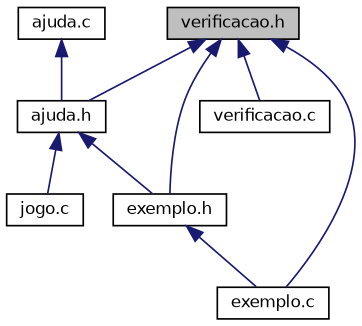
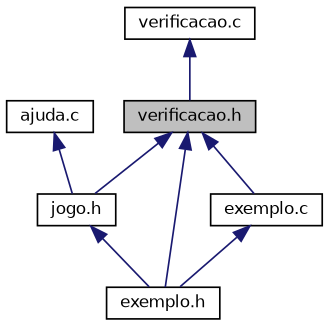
(252, 78) -> (190, 79)
(62, 117) -> (77, 210)
(45, 210) -> none
(228, 262) -> (208, 262)
